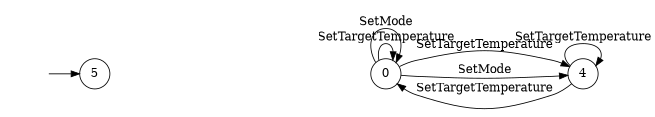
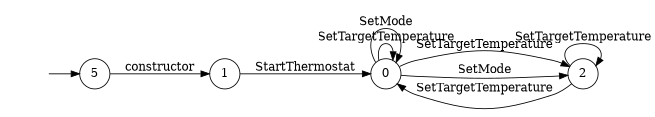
none -> (225, 74)
(583, 74) -> (583, 74)
